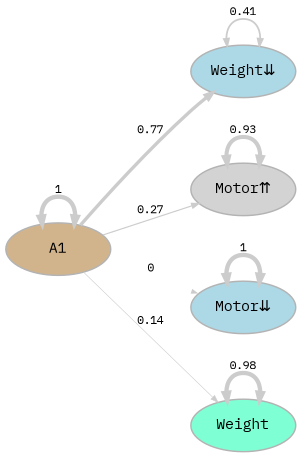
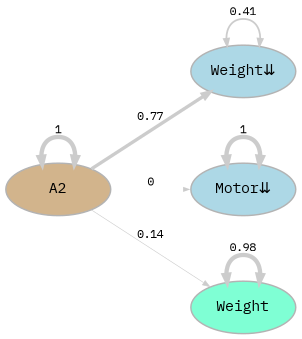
(243, 189) -> none
(58, 249) -> (58, 189)
